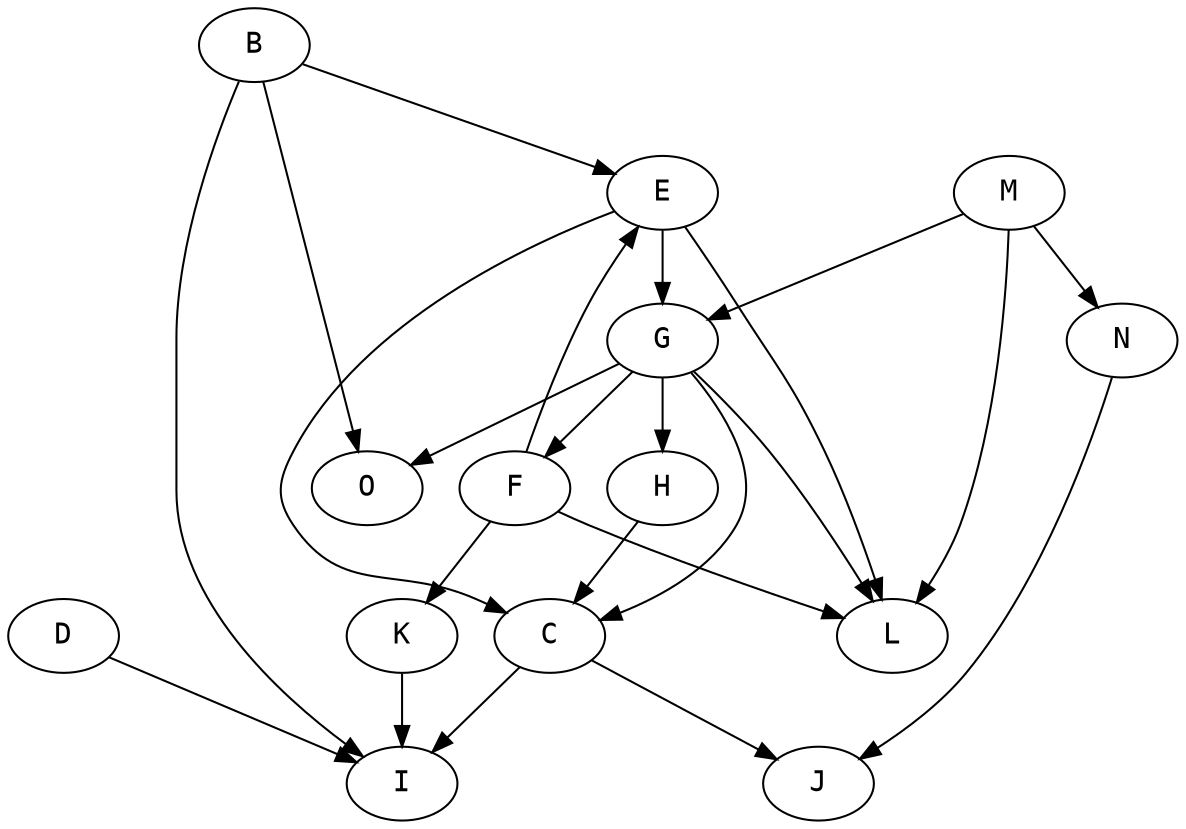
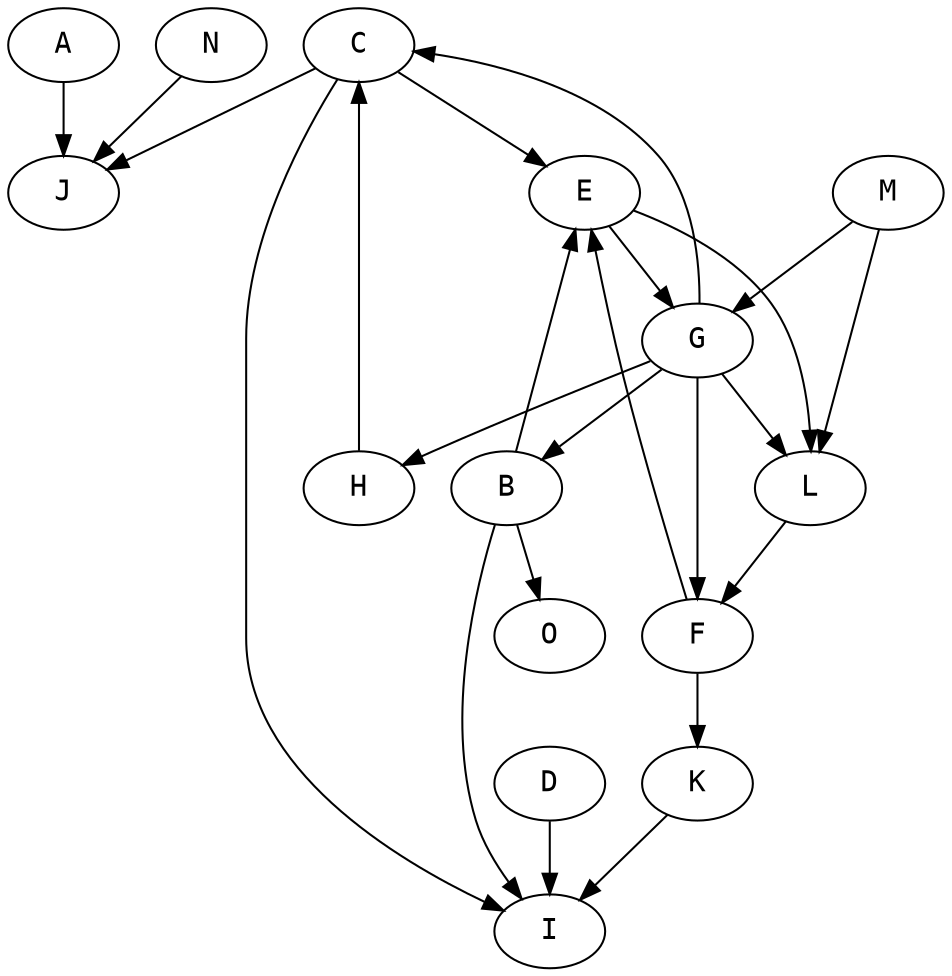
none -> (64, 45)
(1059, 259) -> none
(324, 404) -> (463, 114)
(524, 410) -> (611, 408)
(683, 562) -> (760, 554)
